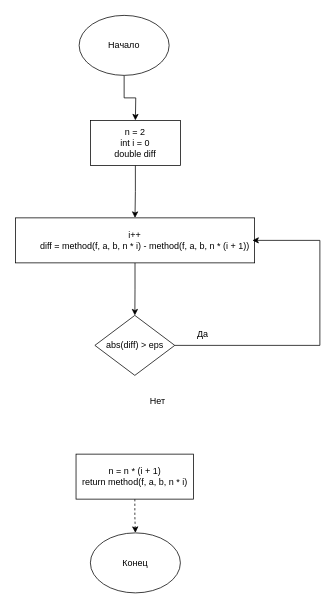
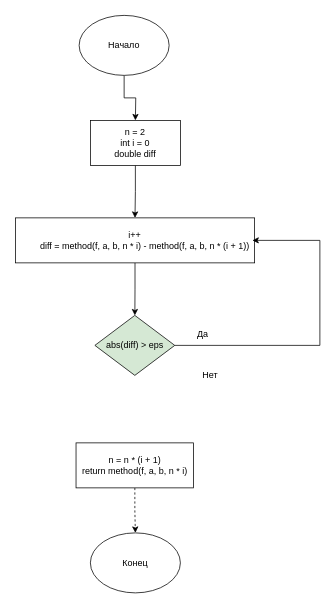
(135, 345) -> (135, 345)
(158, 402) -> (210, 375)
(135, 477) -> (135, 465)
